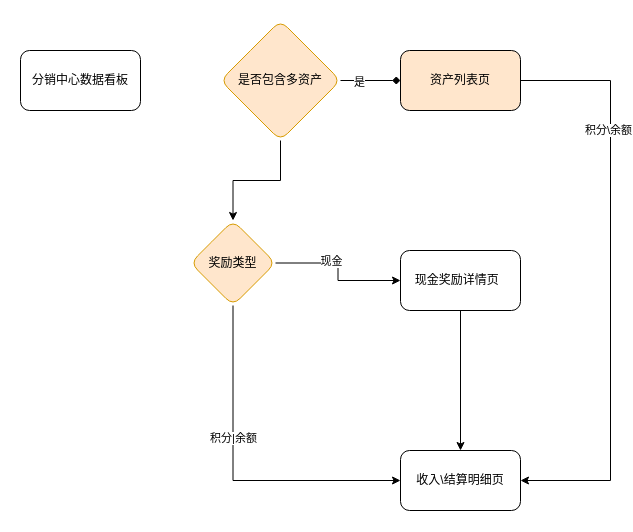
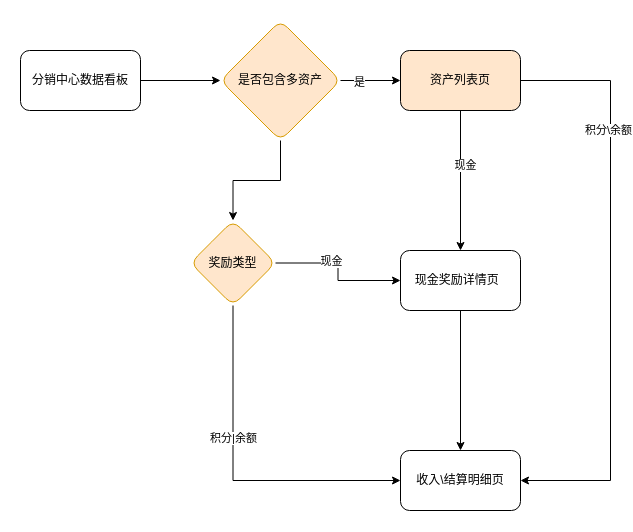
none -> (177, 81)
(392, 81) -> (392, 81)
none -> (461, 177)
